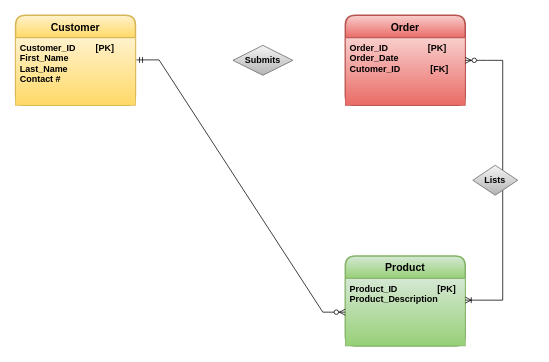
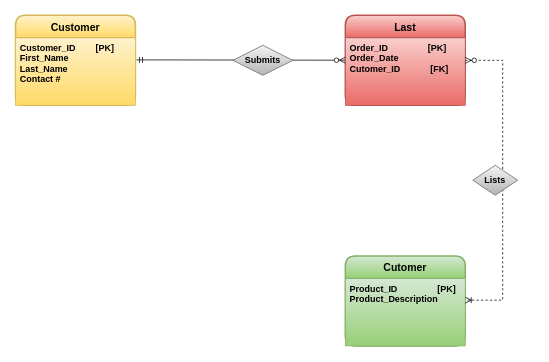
(405, 27) -> (405, 27)
(503, 98) -> (503, 98)
(246, 194) -> (317, 60)
(405, 268) -> (405, 268)
